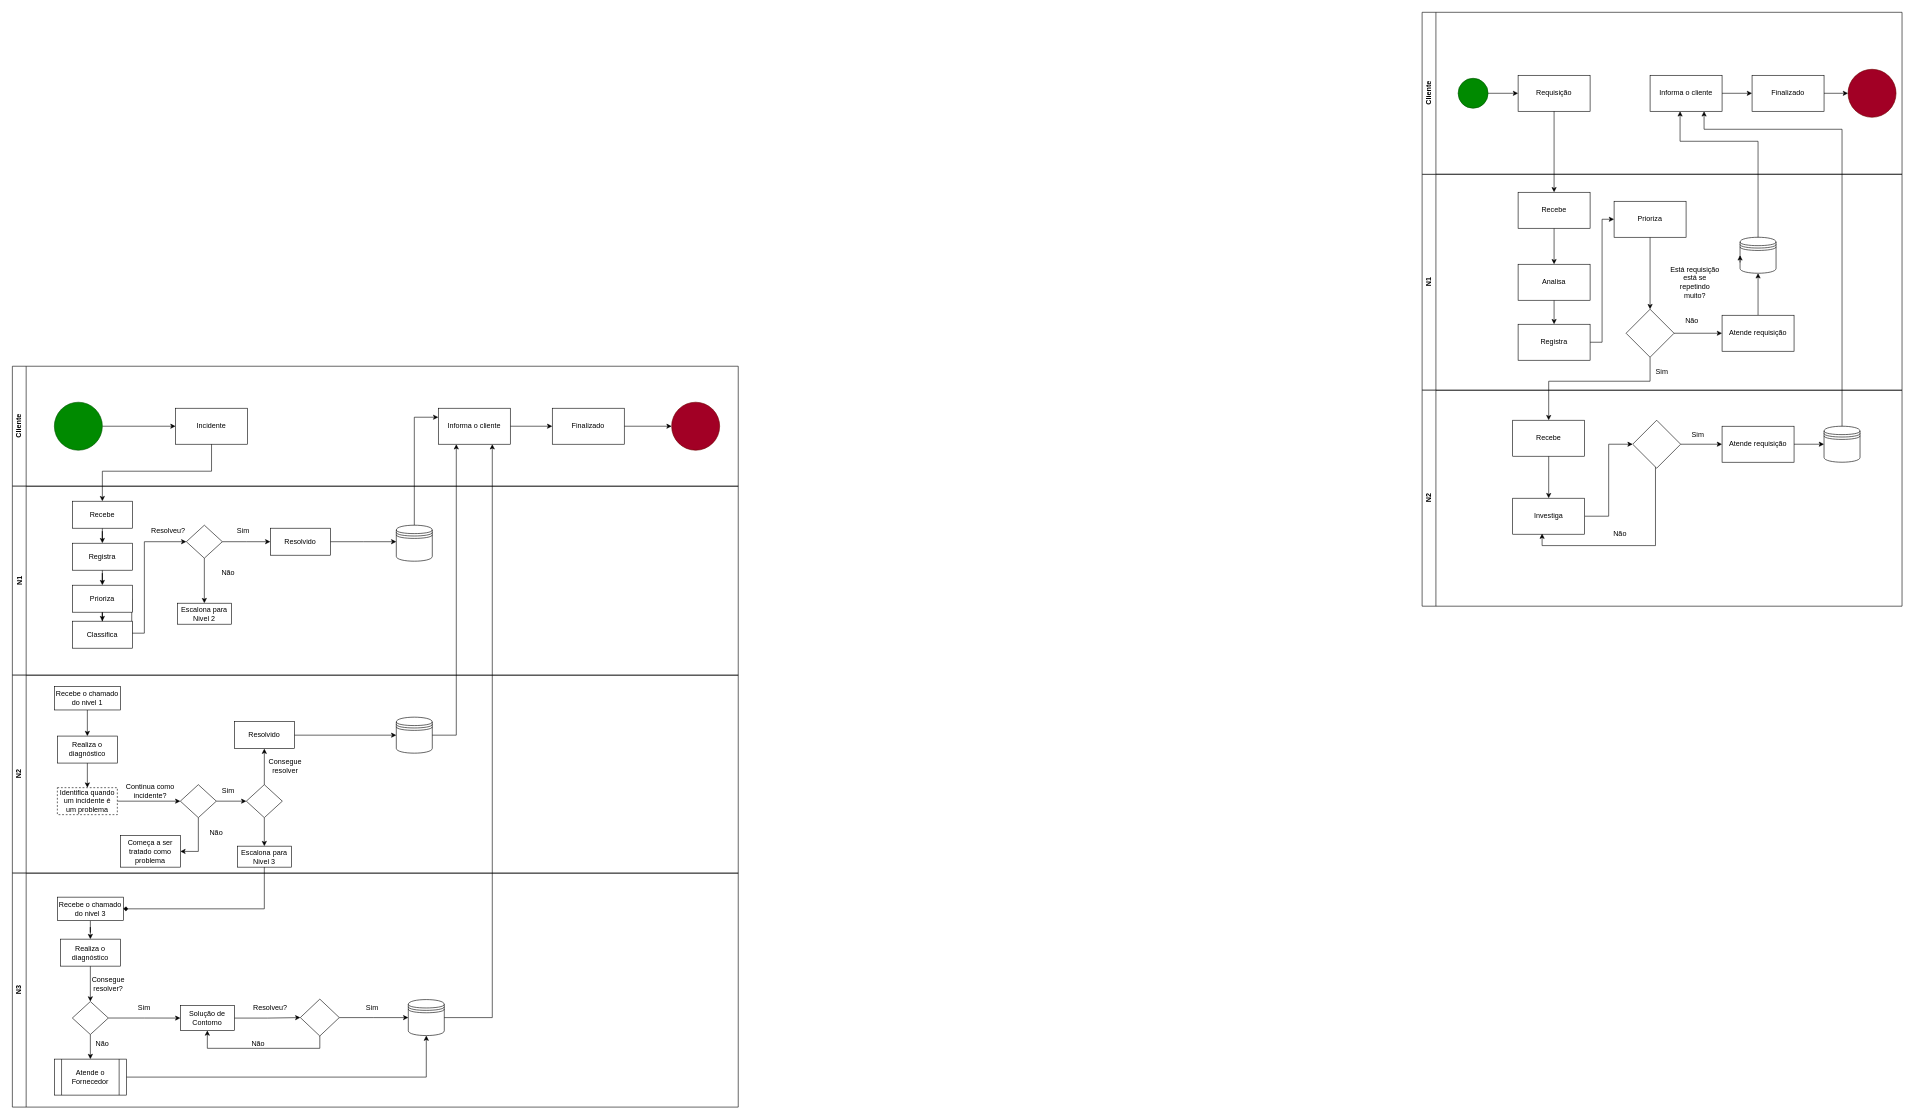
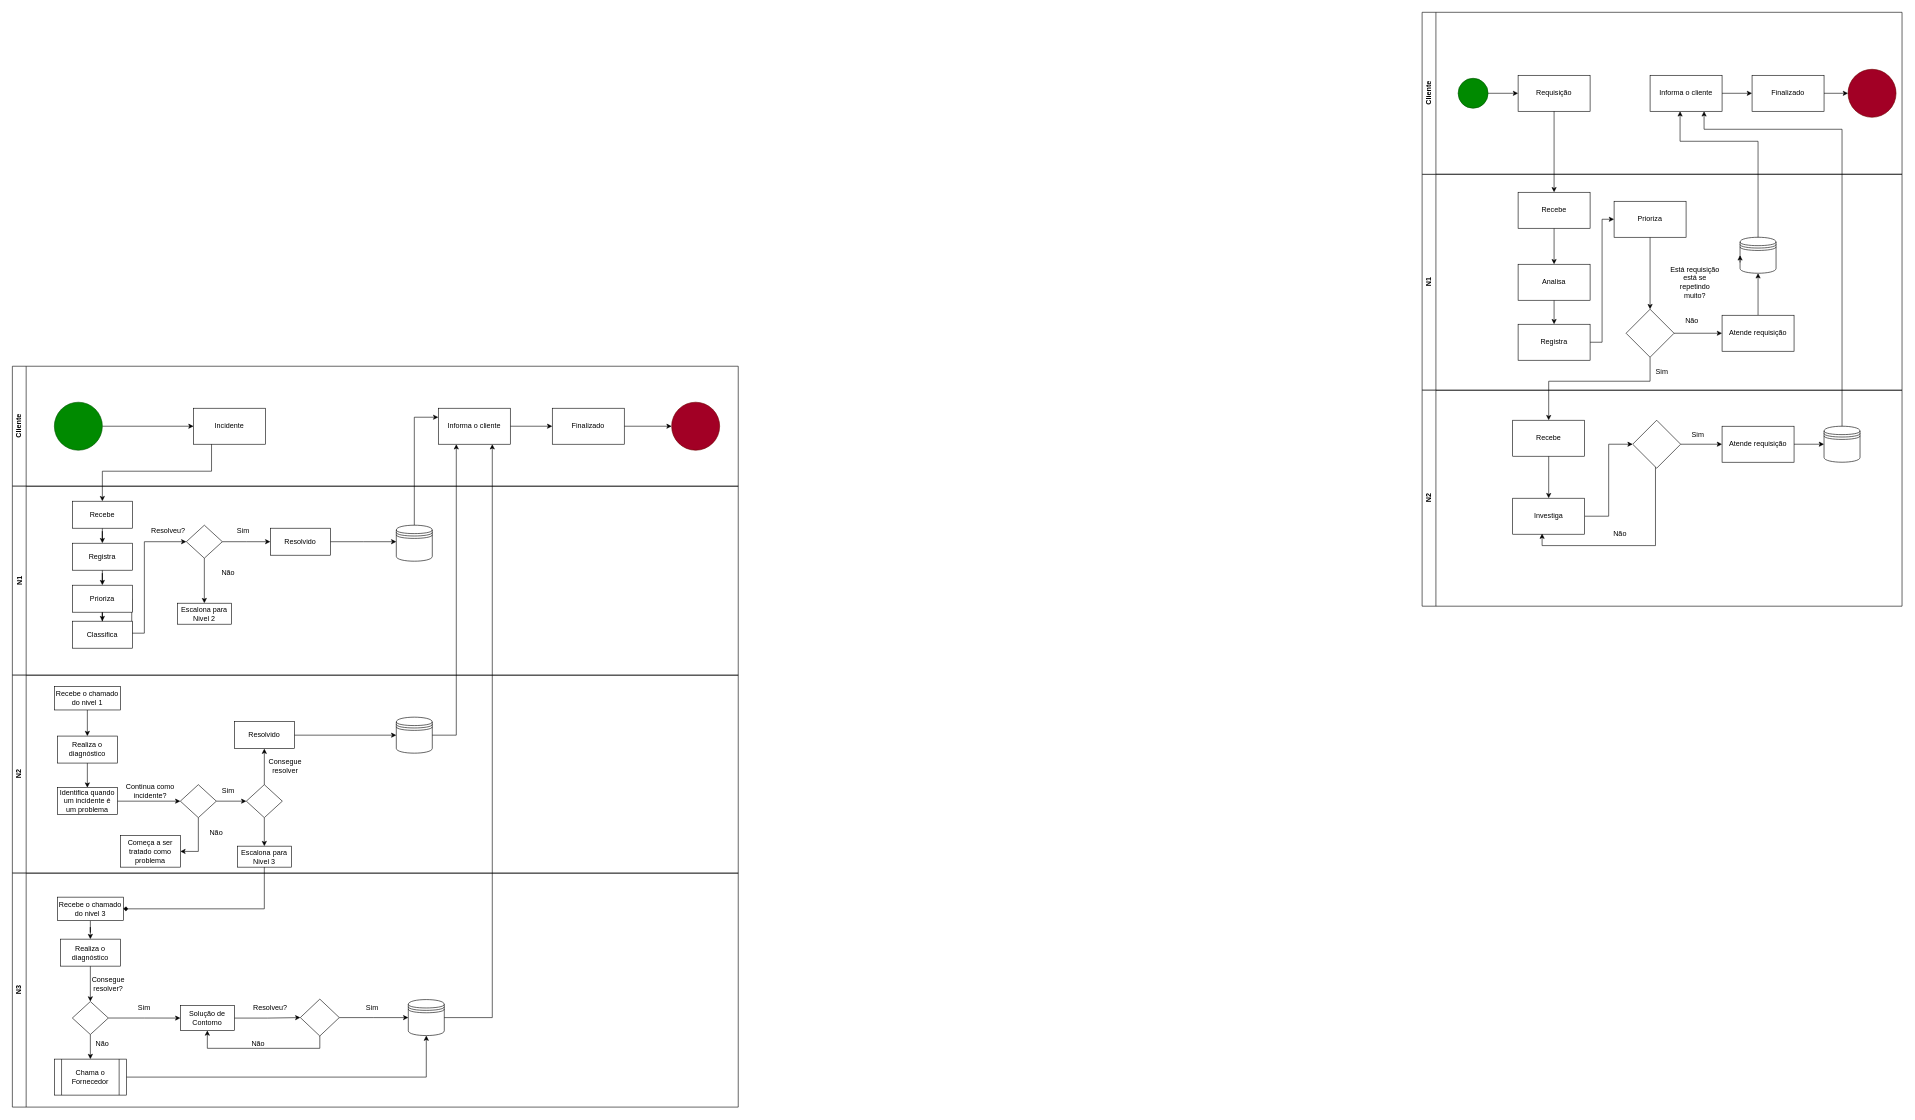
(212, 426) -> (230, 426)
(87, 801) -> (87, 801)
(90, 1077) -> (90, 1077)
